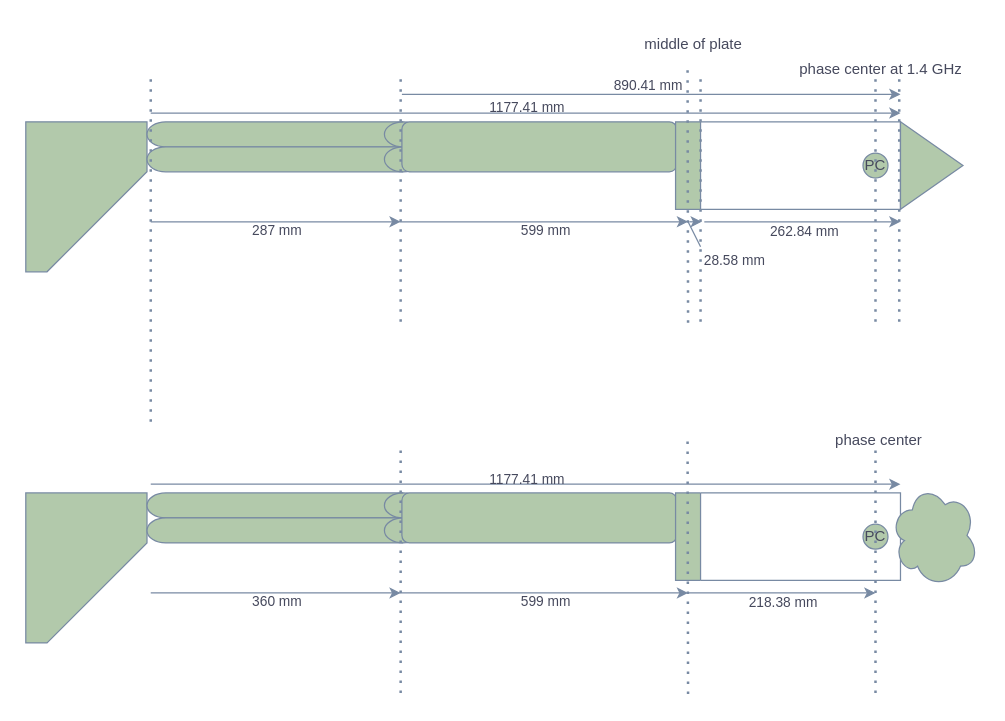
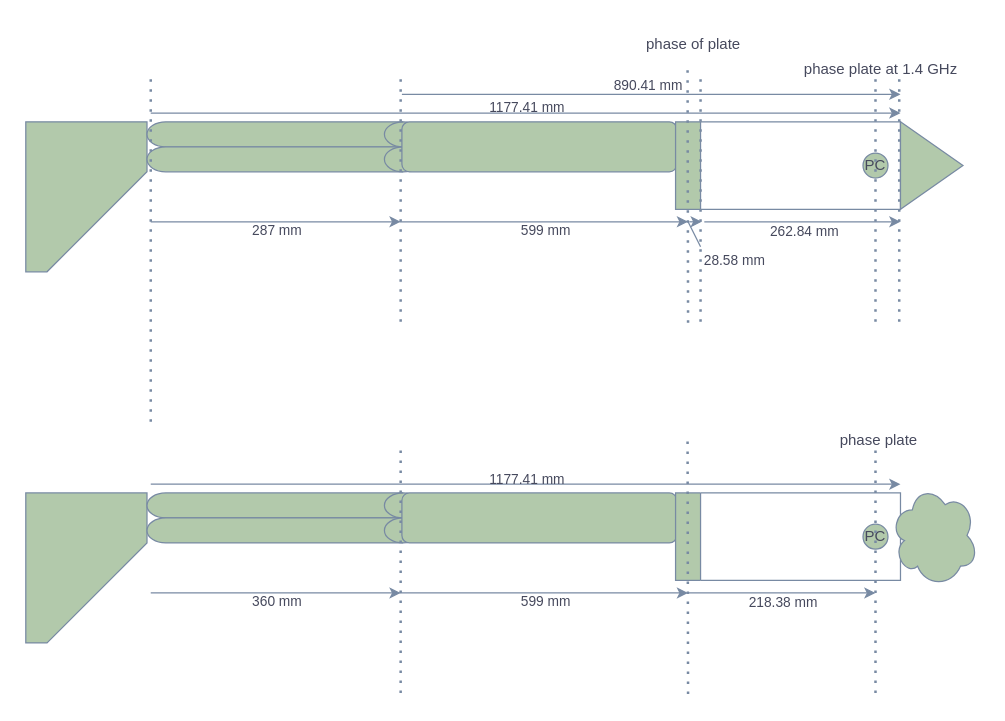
(694, 44) -> (694, 44)
(881, 69) -> (881, 69)
(881, 441) -> (881, 441)
